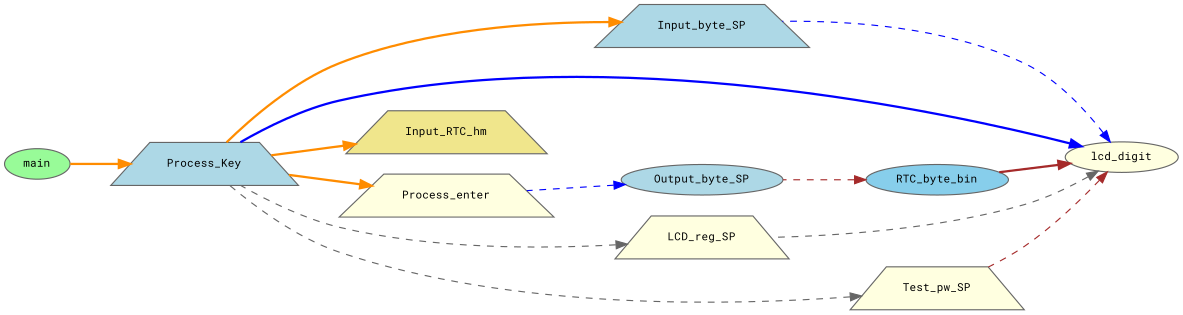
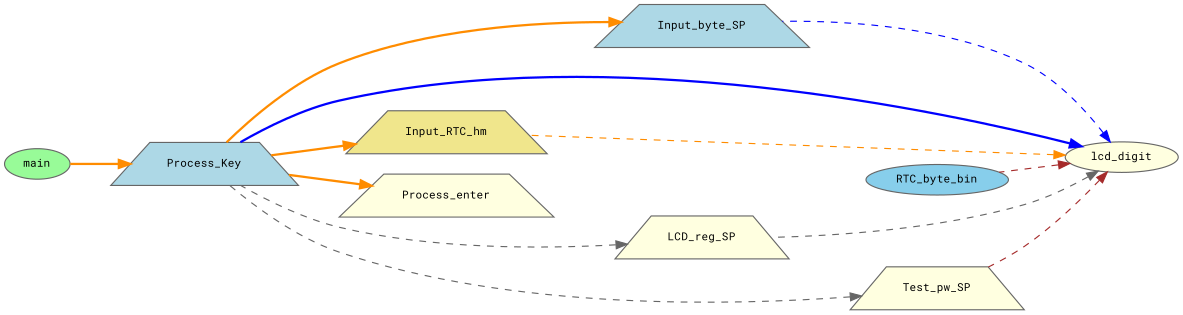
none -> (792, 145)
(1029, 169) -> (1029, 169)
(702, 180) -> none
